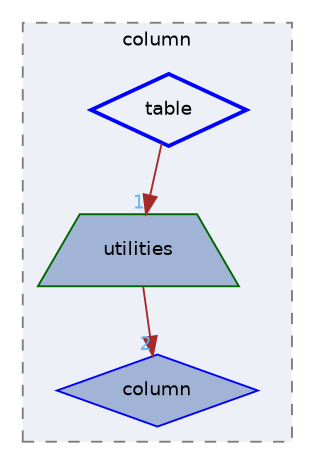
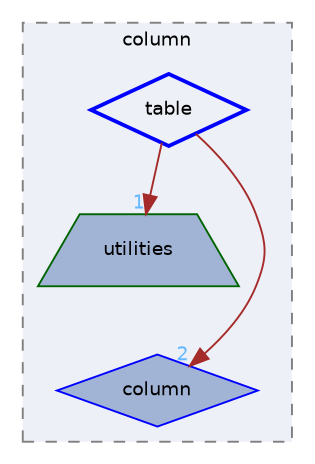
(147, 312) -> (264, 242)
